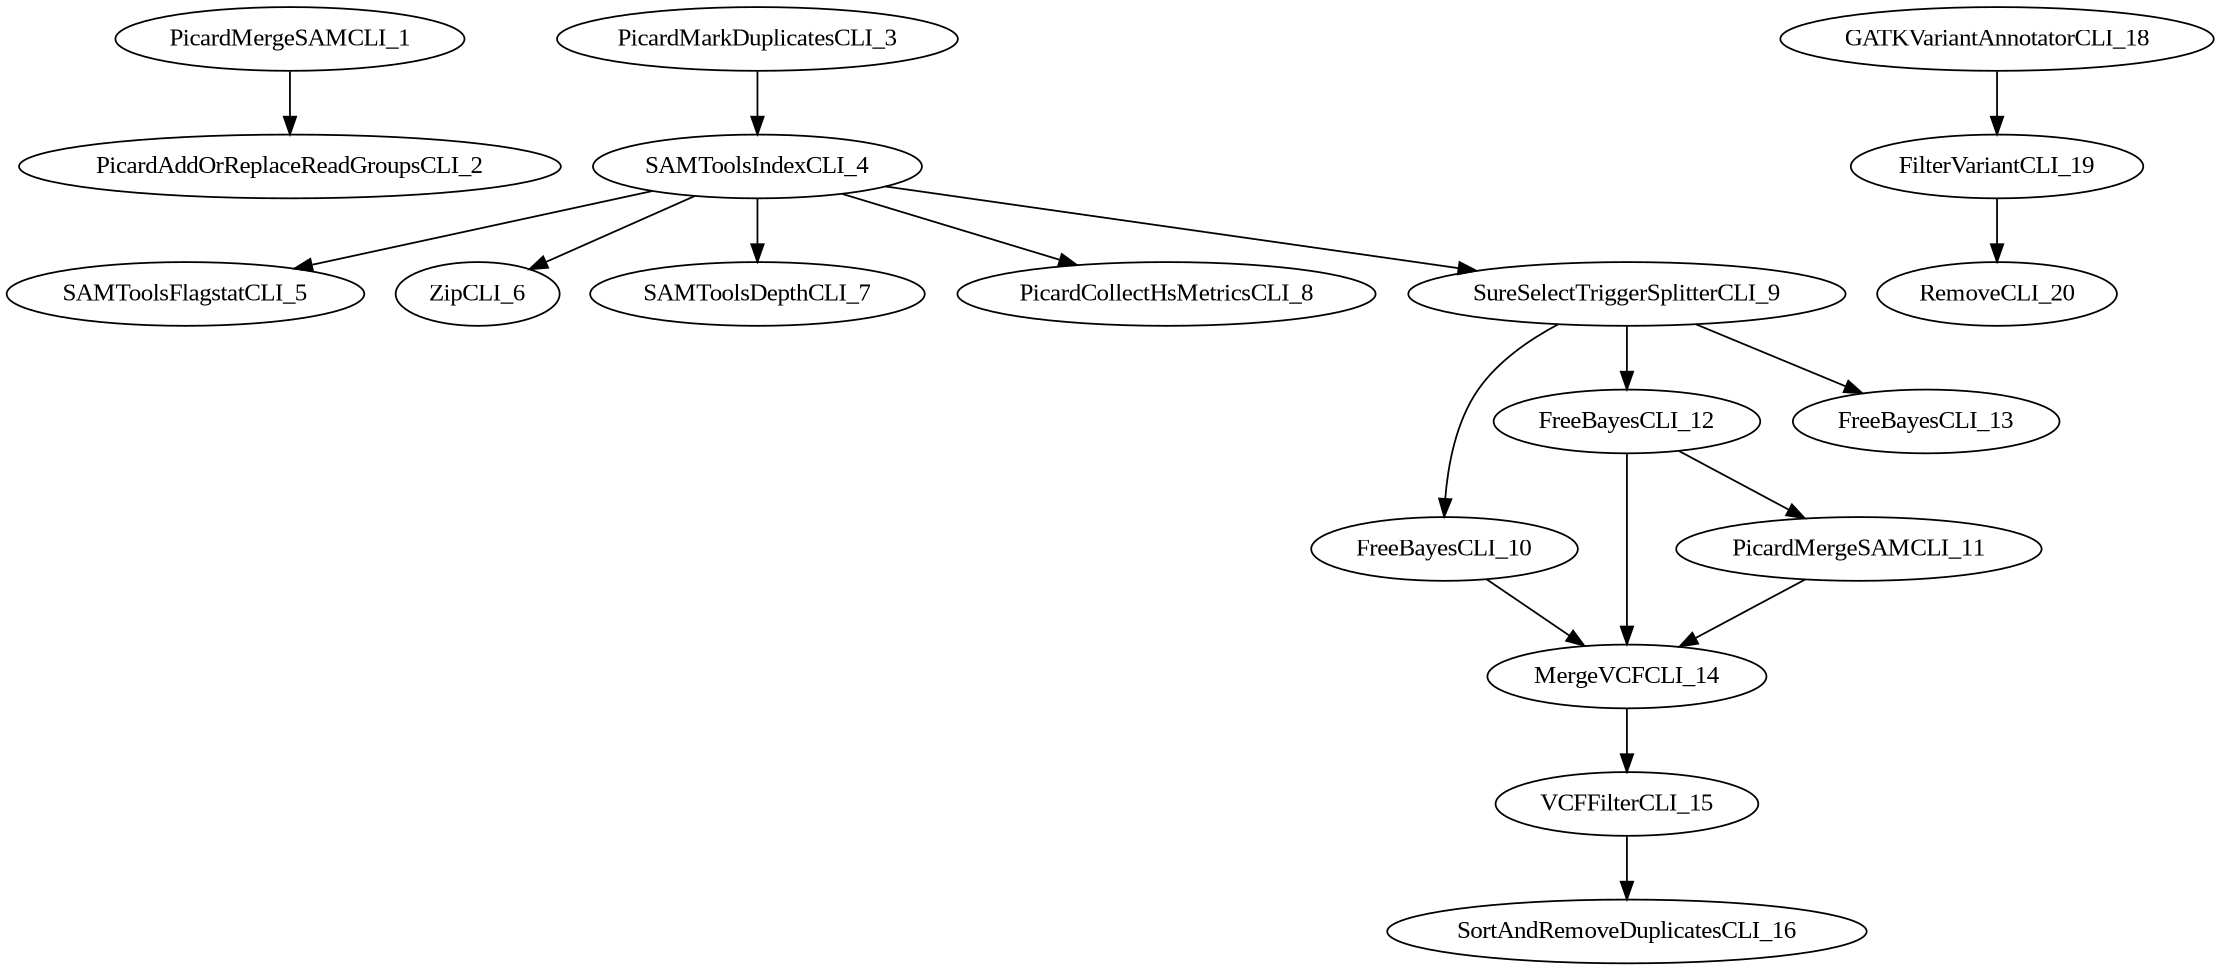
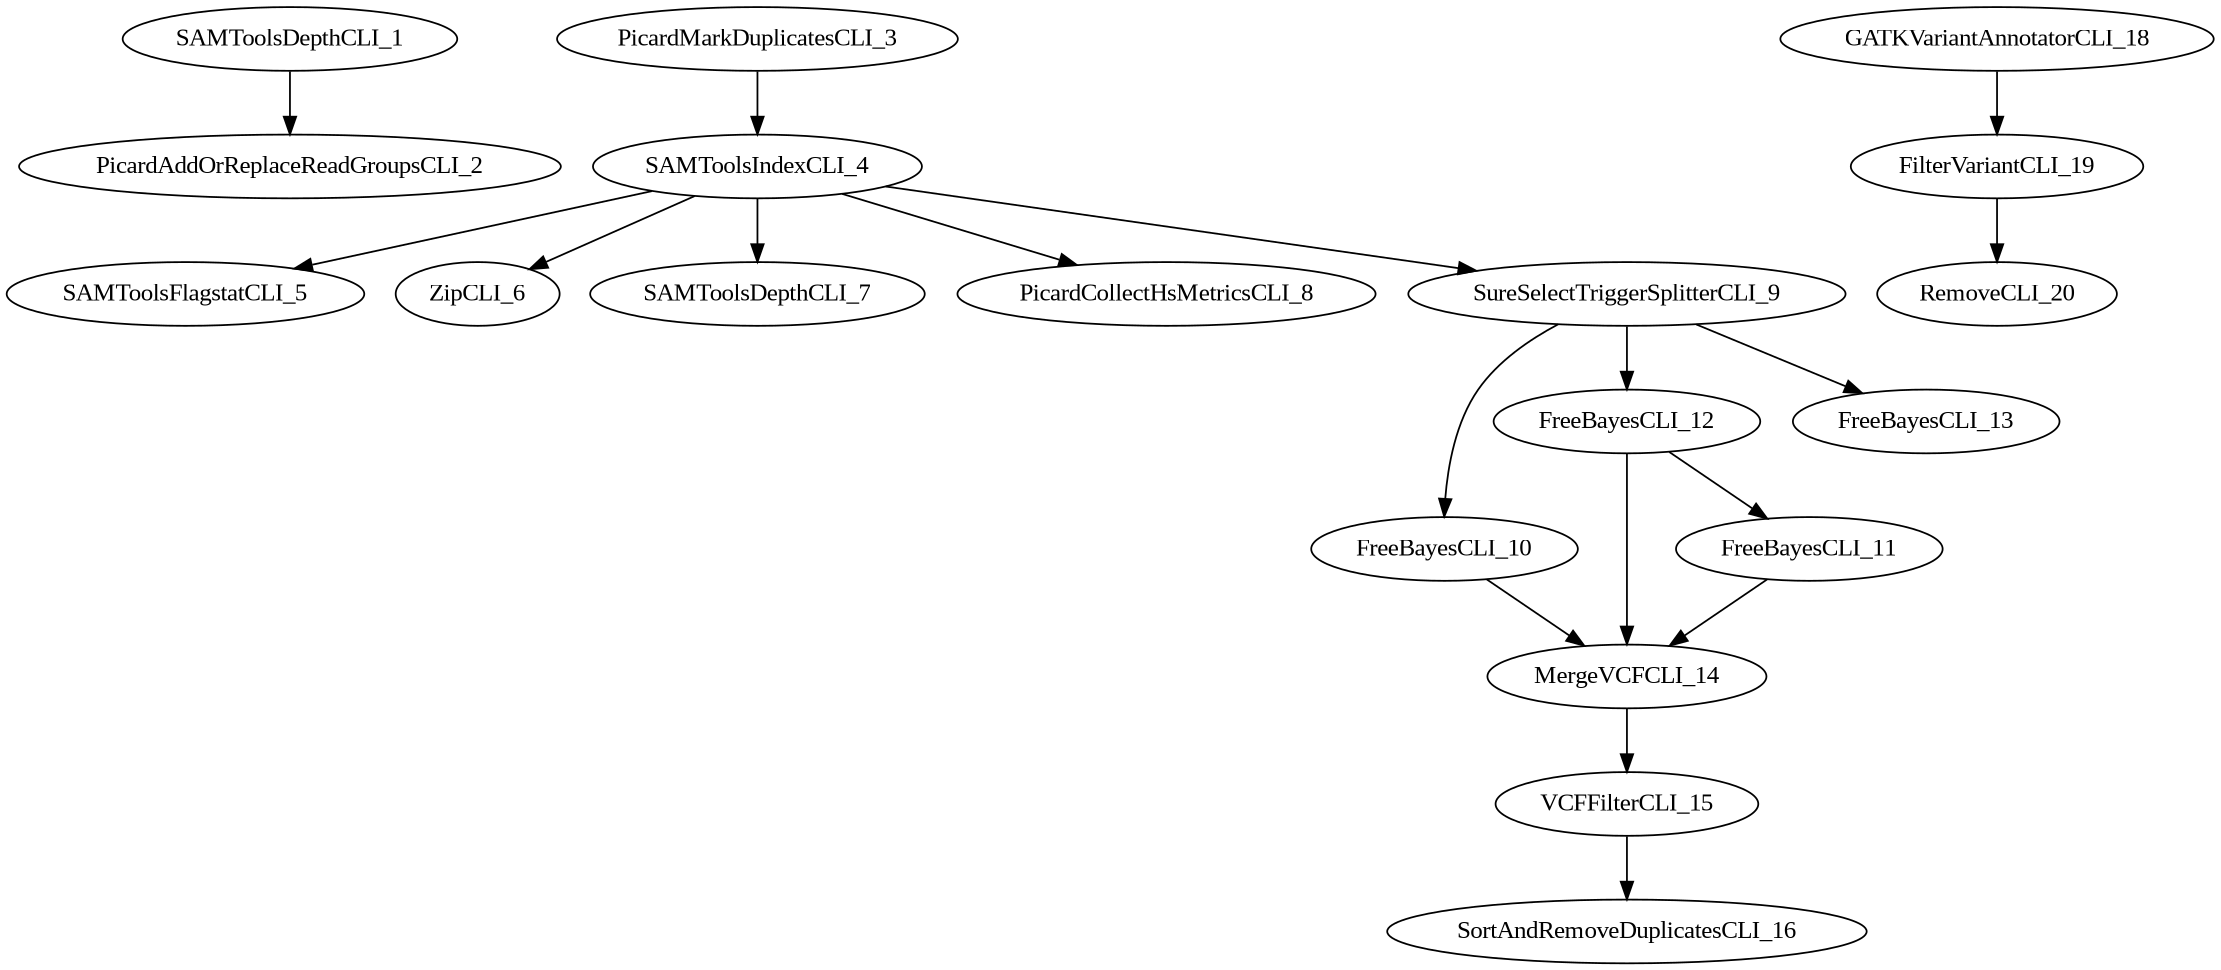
(290, 39) -> (290, 39)
(1859, 549) -> (1809, 549)
